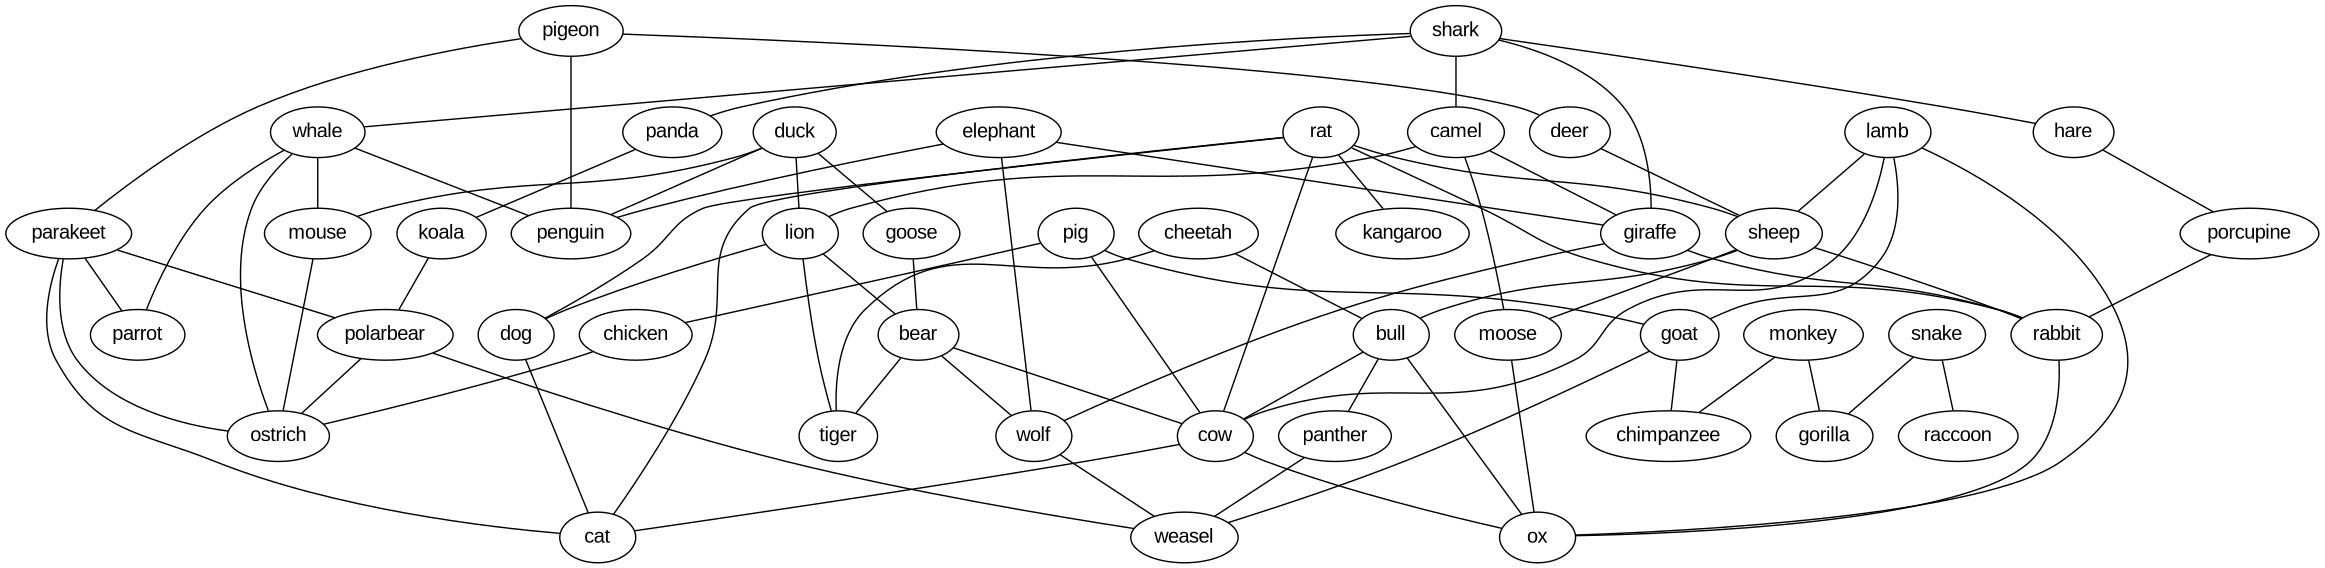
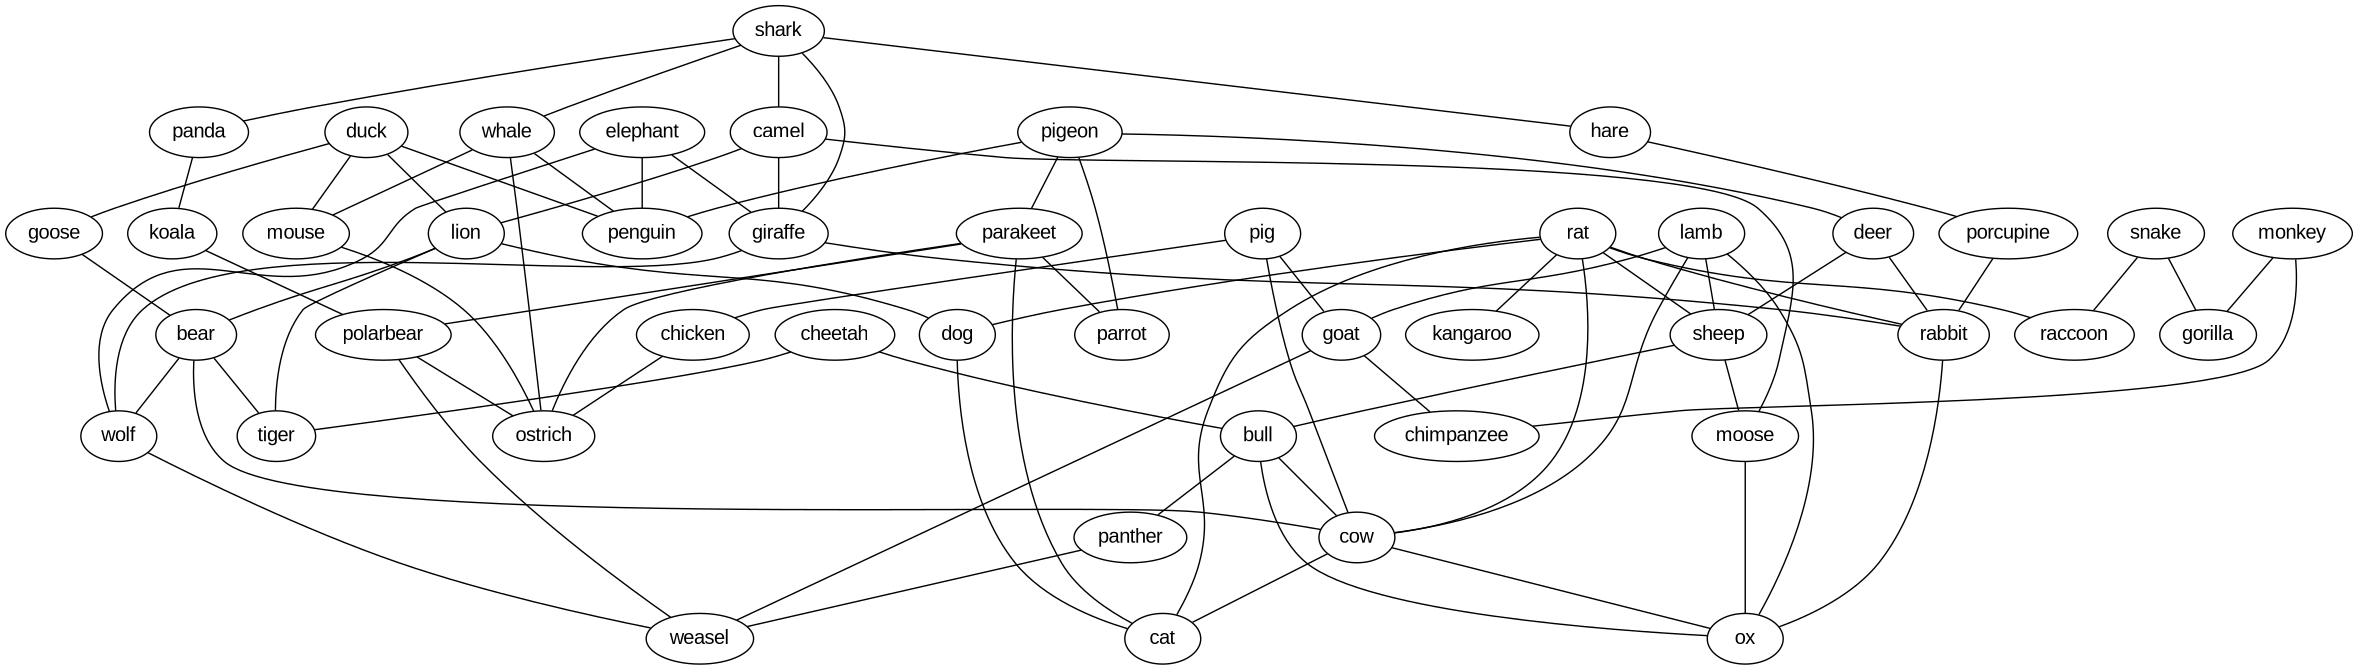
(199, 216) -> (1101, 233)
(1918, 282) -> (1908, 284)
none -> (1820, 285)
